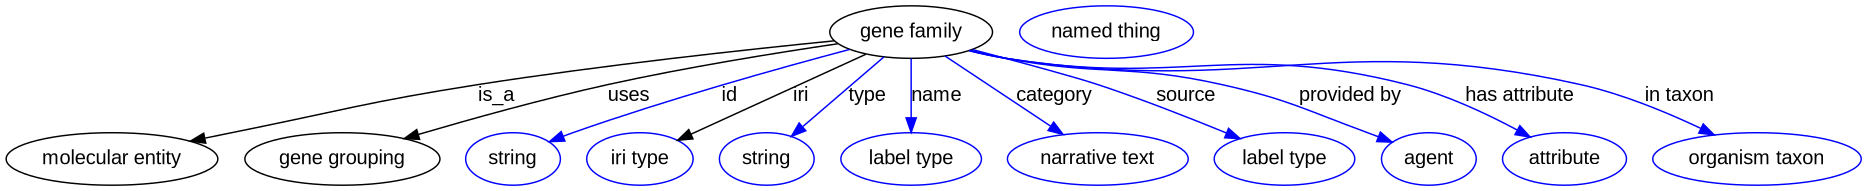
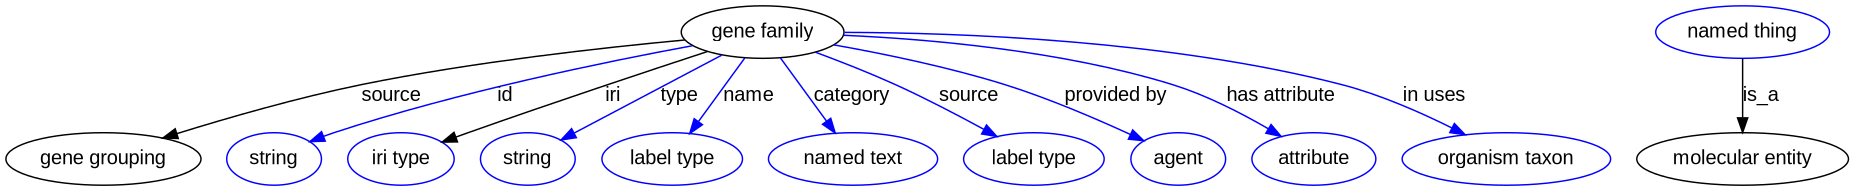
(518, 79) -> (1743, 88)
(629, 96) -> (391, 96)
(1680, 96) -> (1434, 96)
(1098, 159) -> (853, 159)
